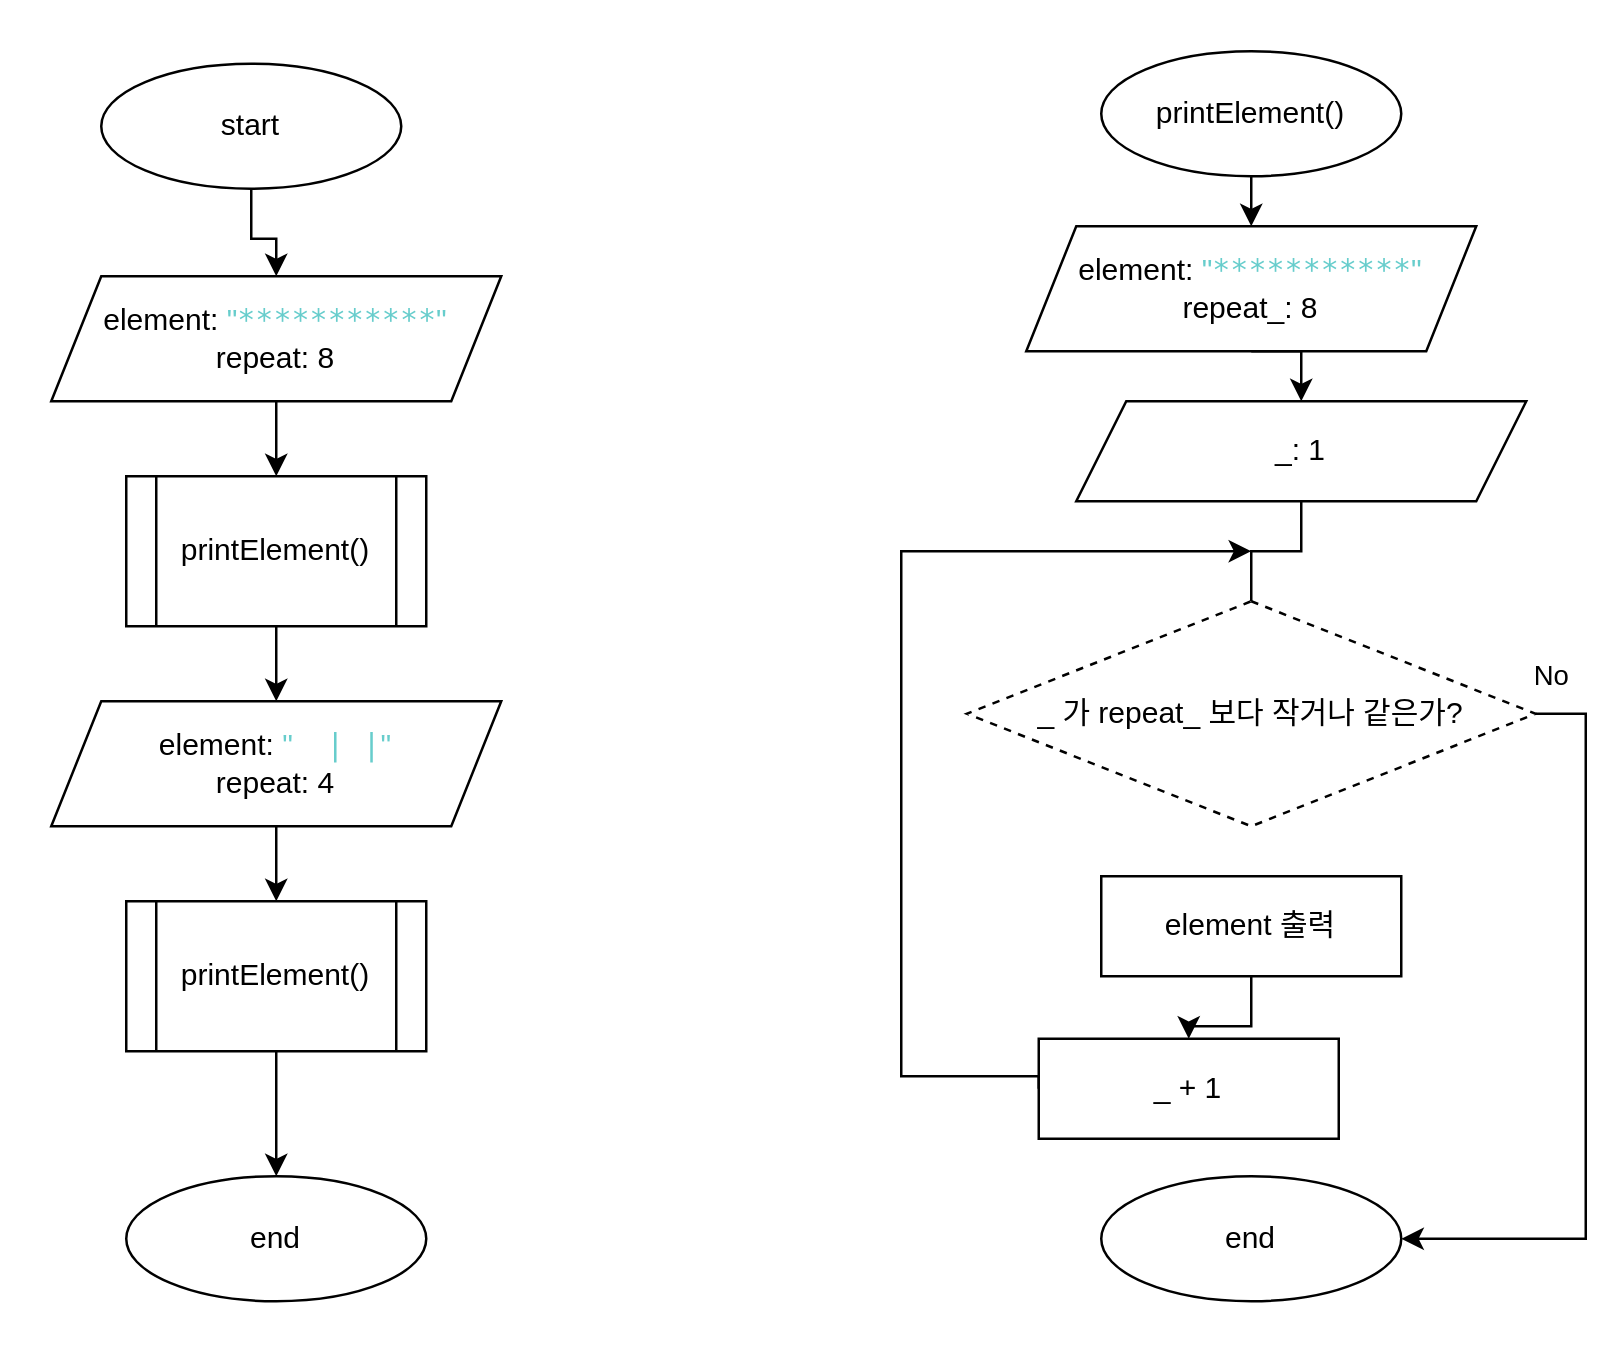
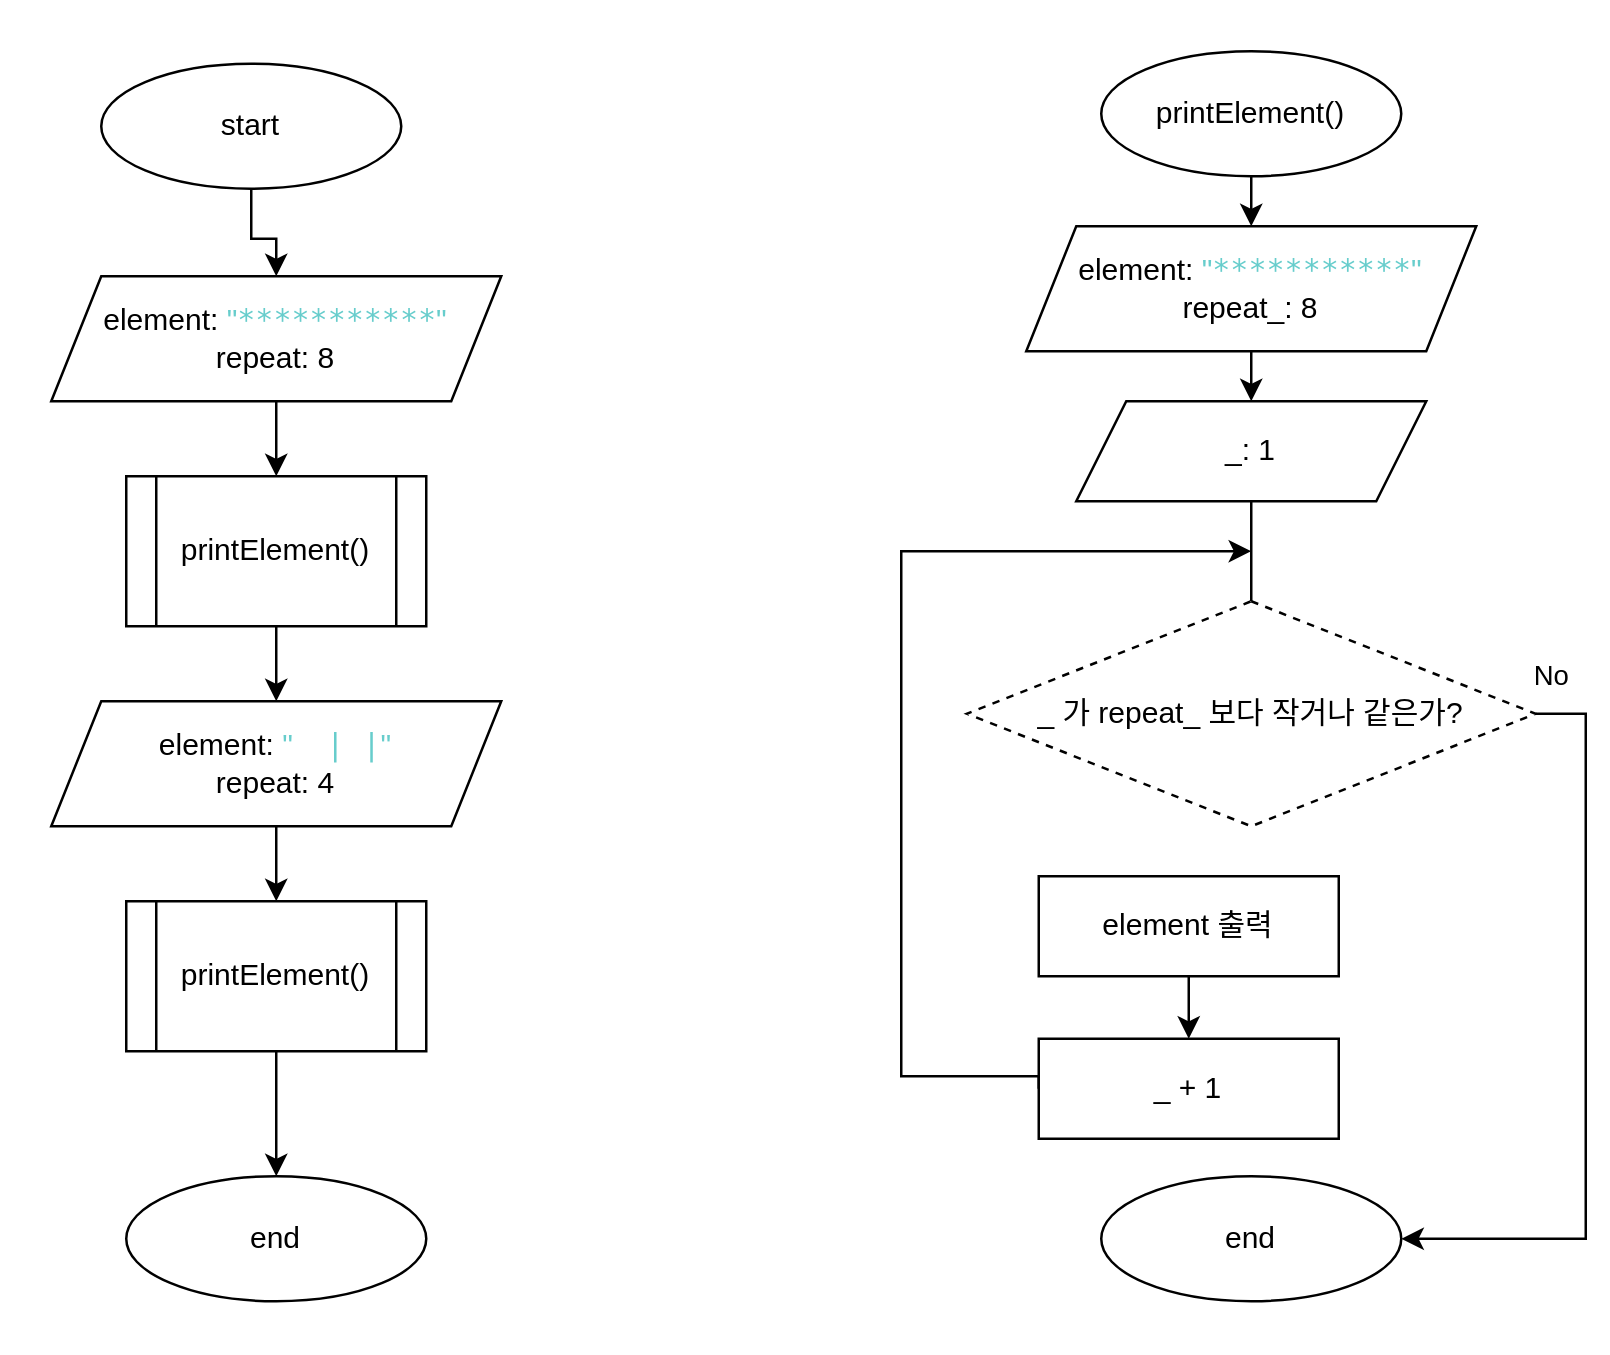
(1301, 451) -> (1251, 451)
(1251, 926) -> (1189, 926)
